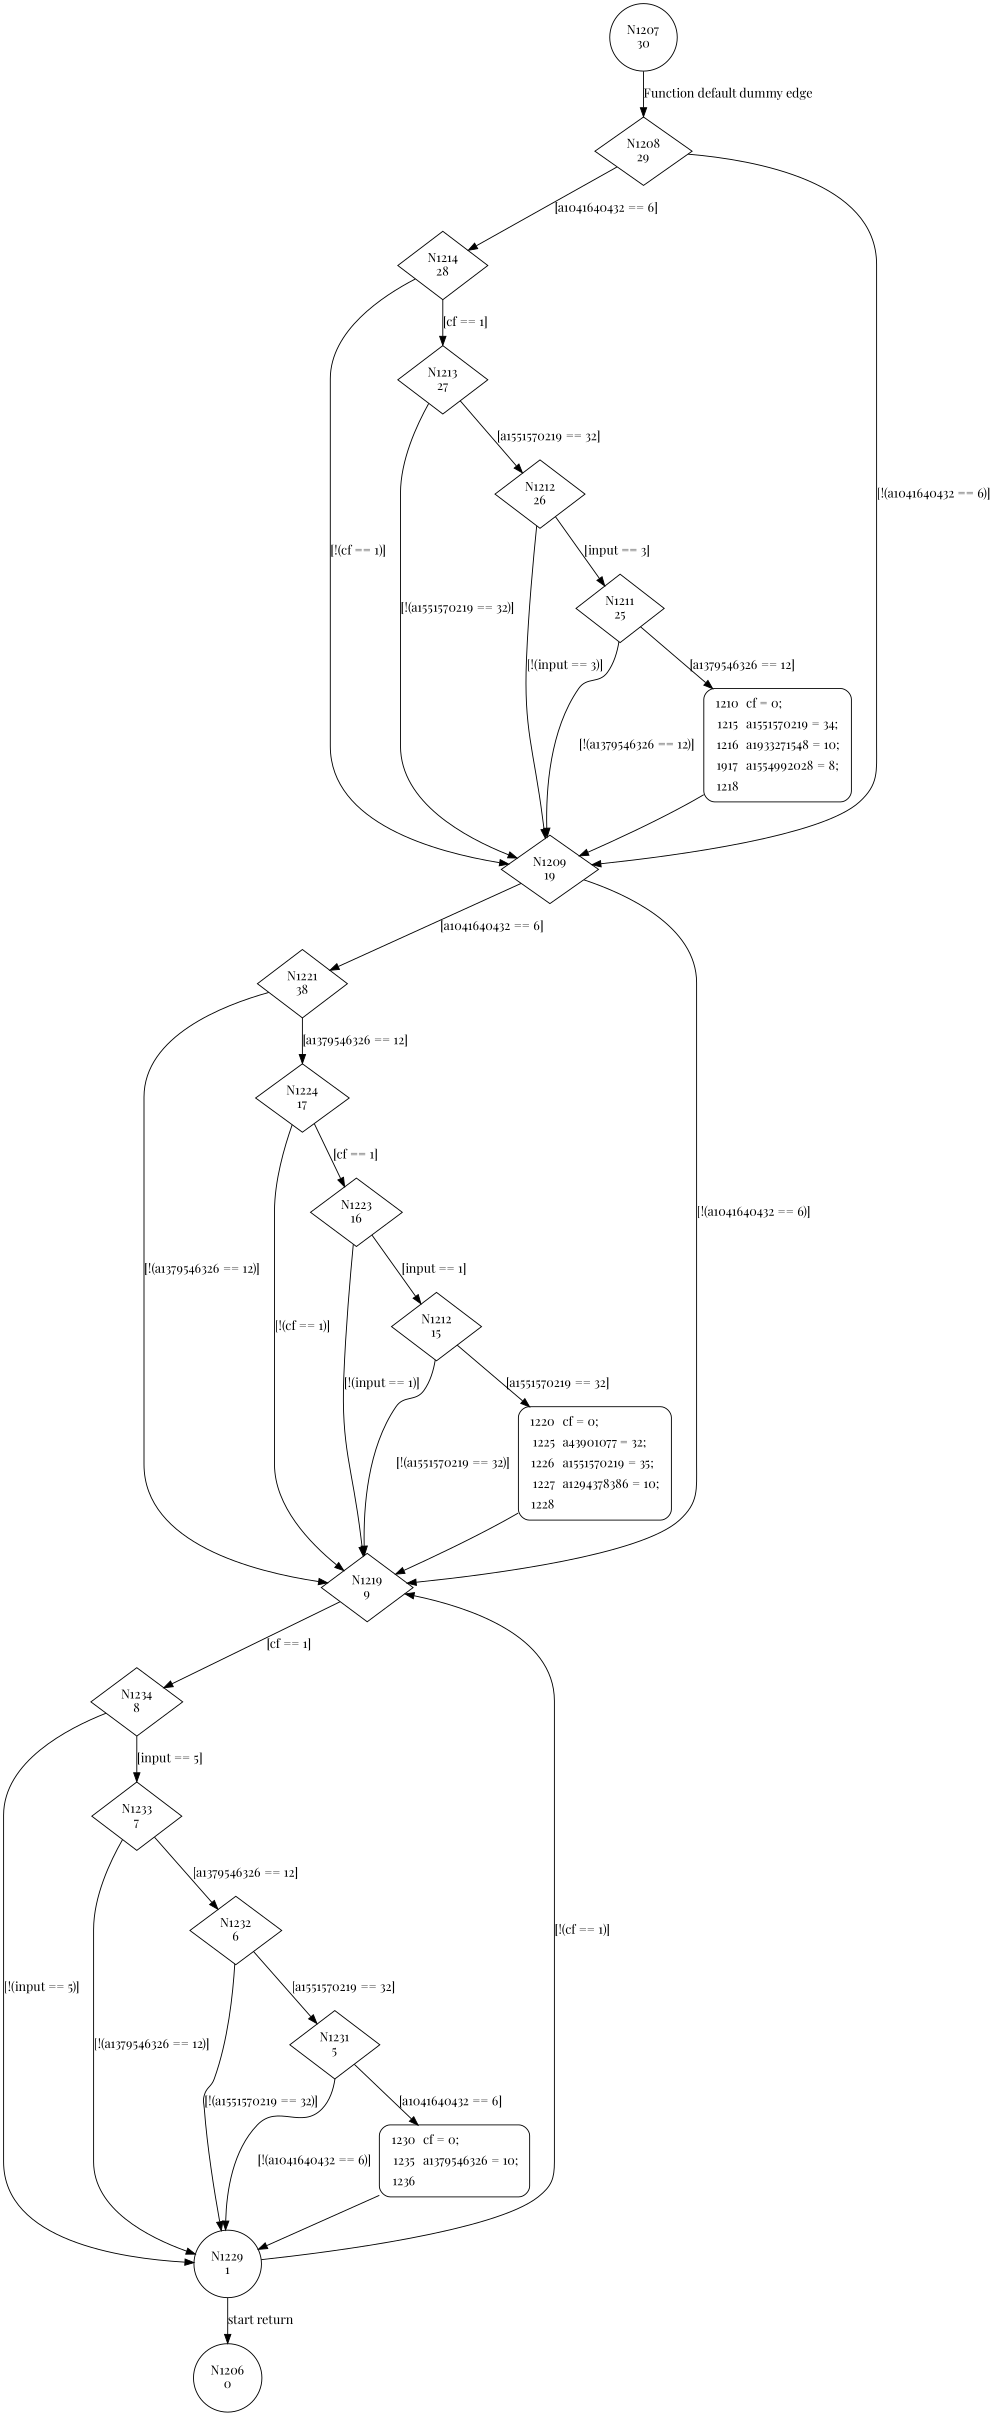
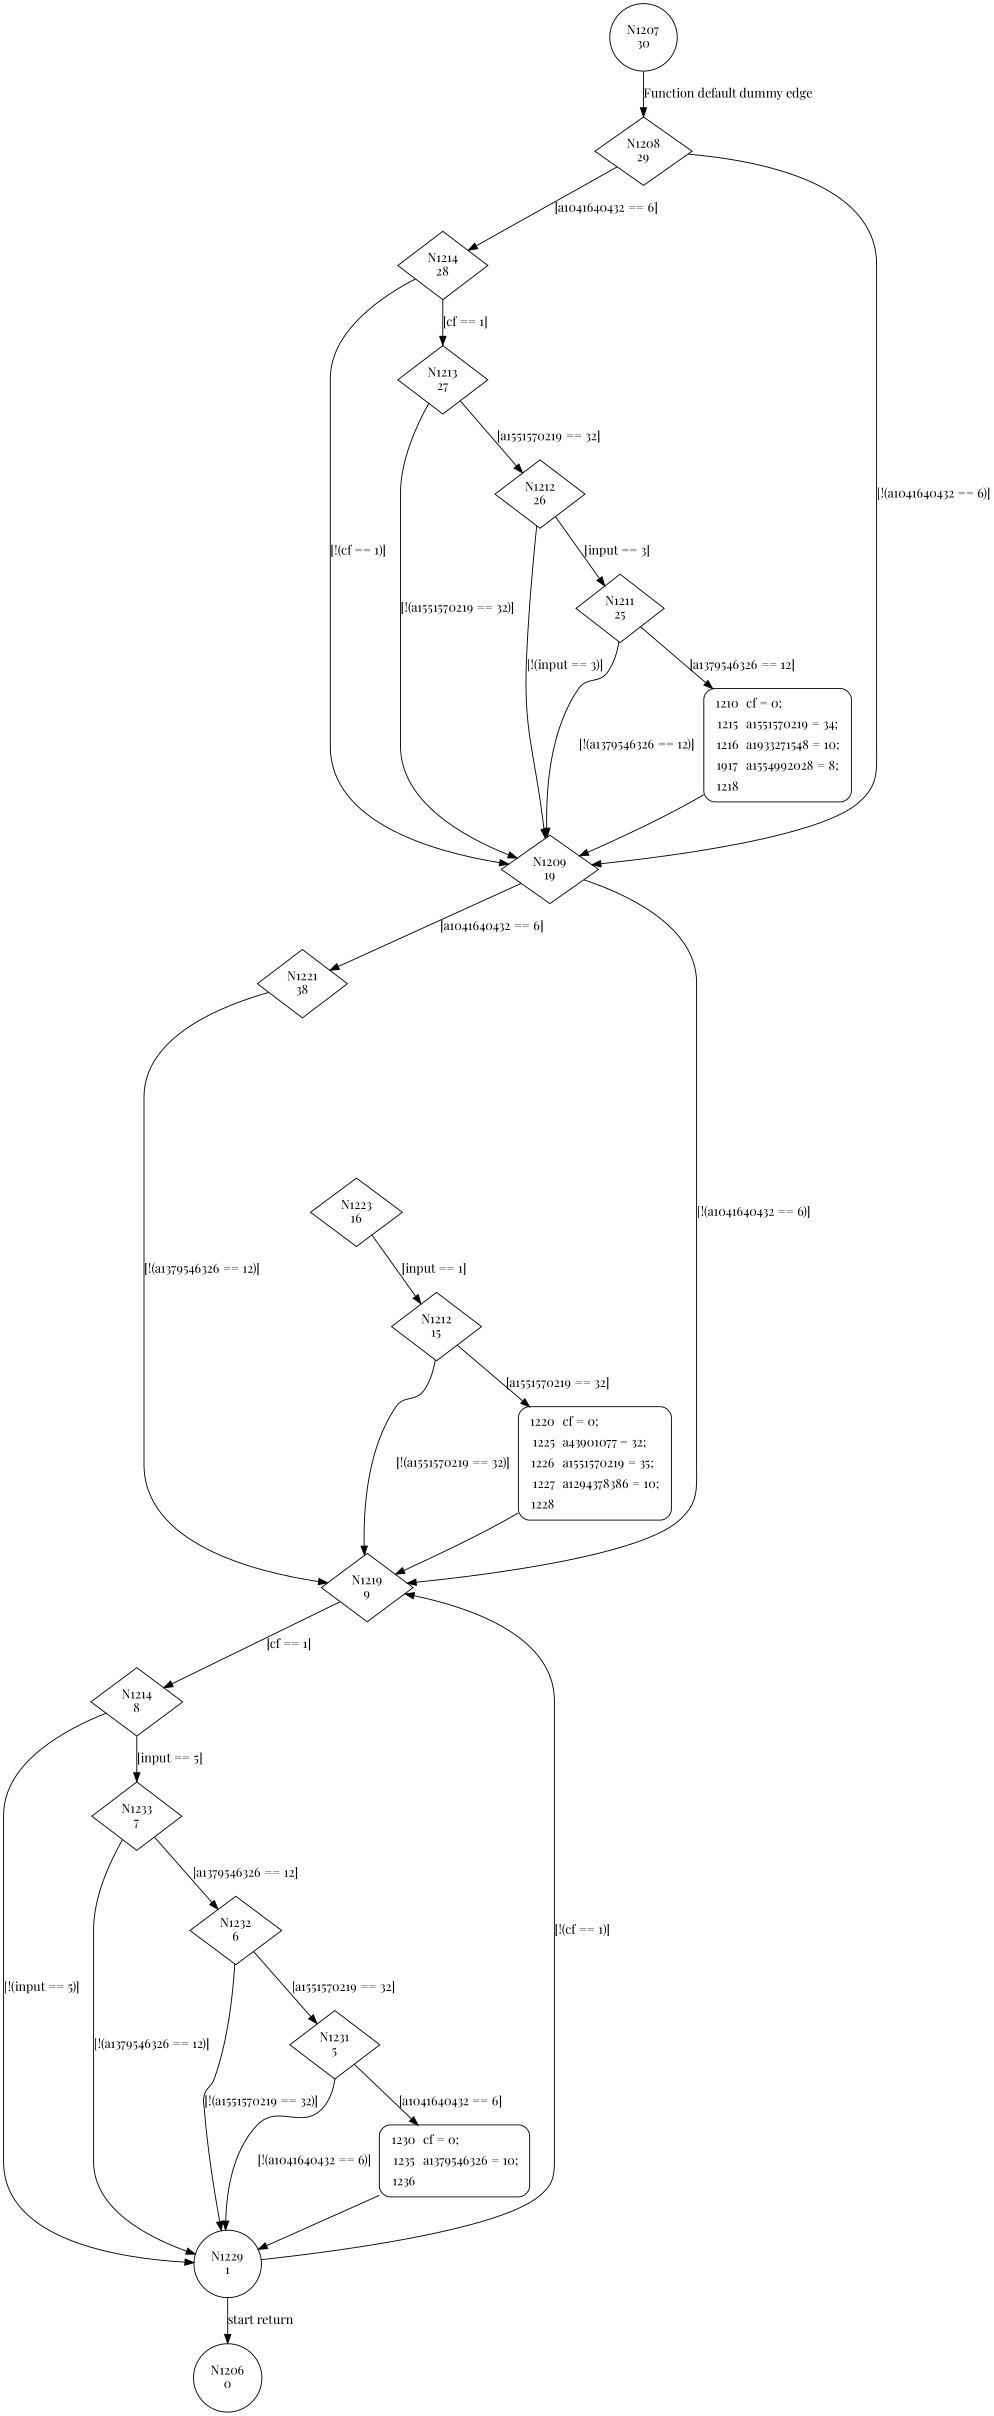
(302, 1098) -> none
(343, 1396) -> none
(137, 1702) -> (137, 1702)
